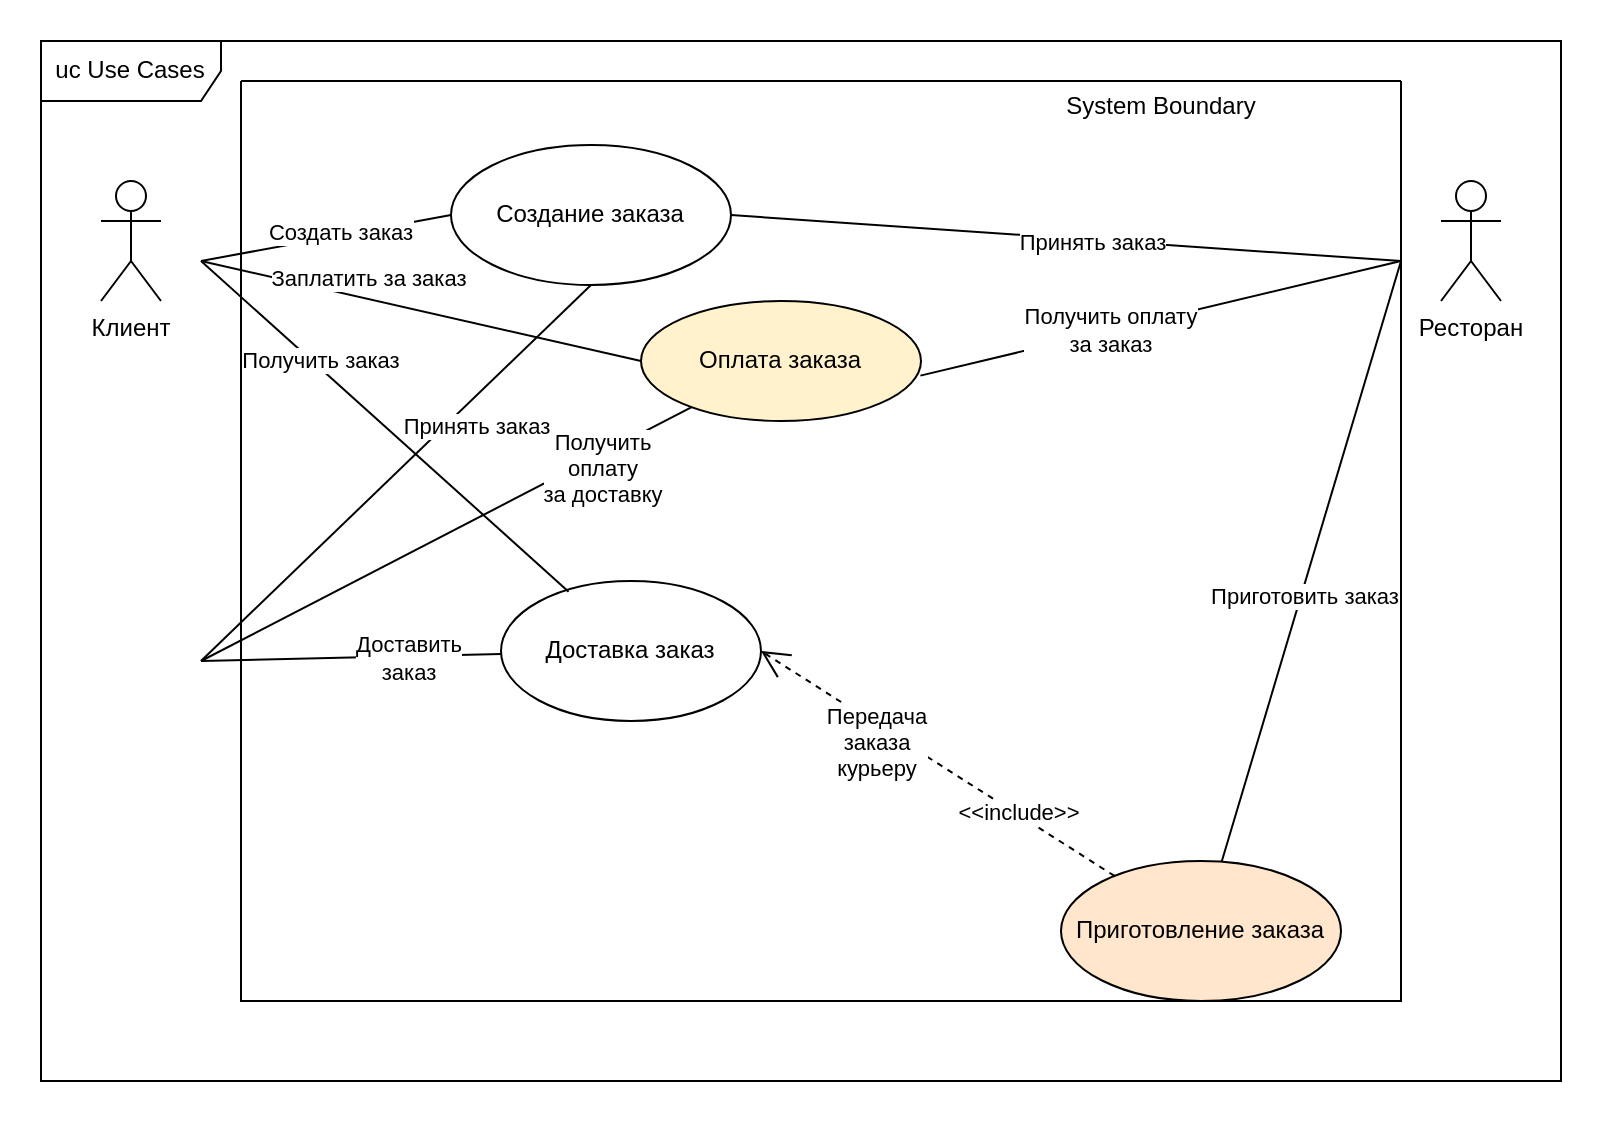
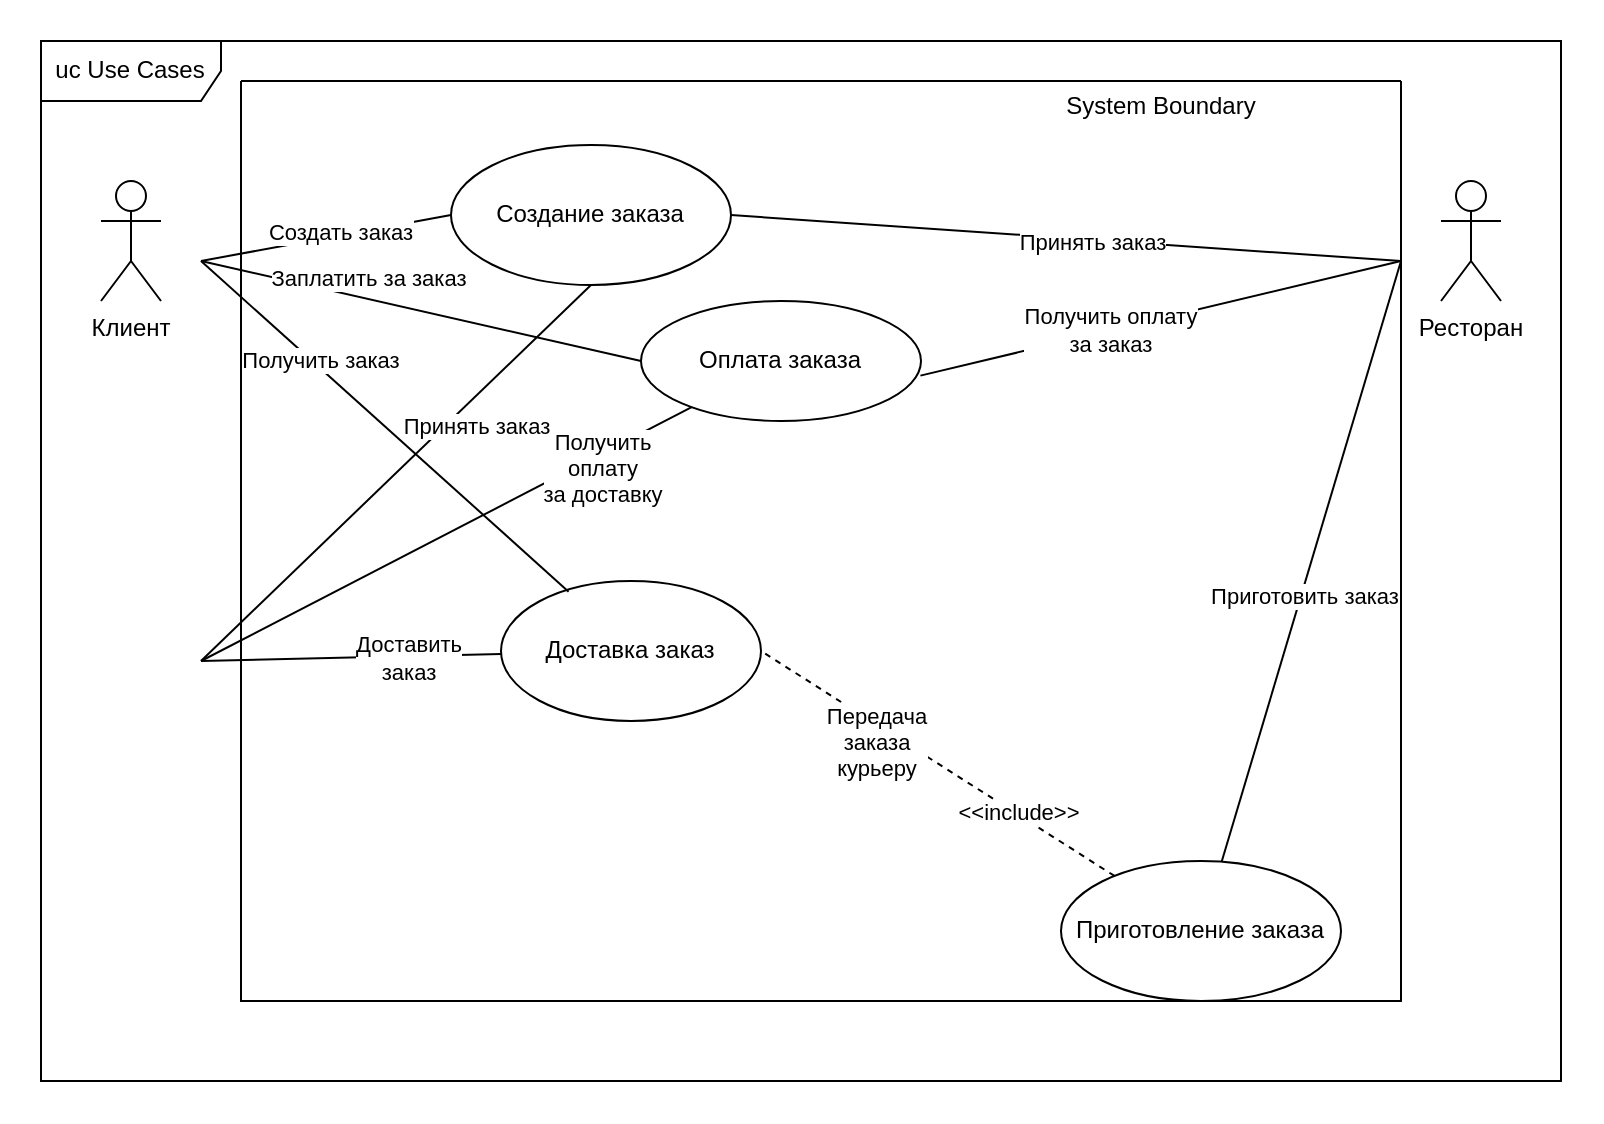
(781, 361) -> (781, 361)
(767, 655) -> (765, 654)
(1201, 931) -> (1201, 931)
